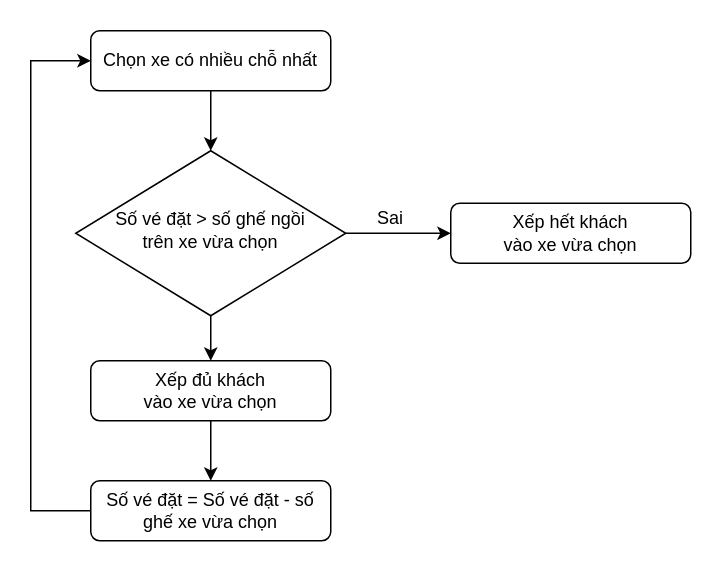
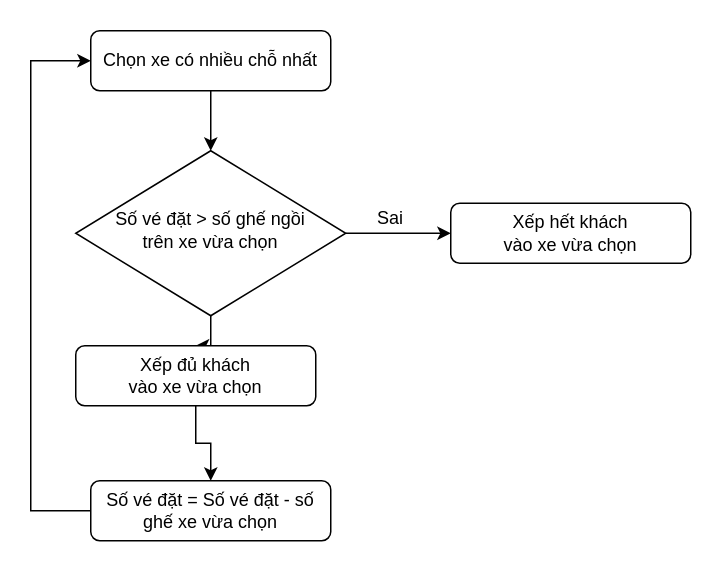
(211, 391) -> (196, 376)
